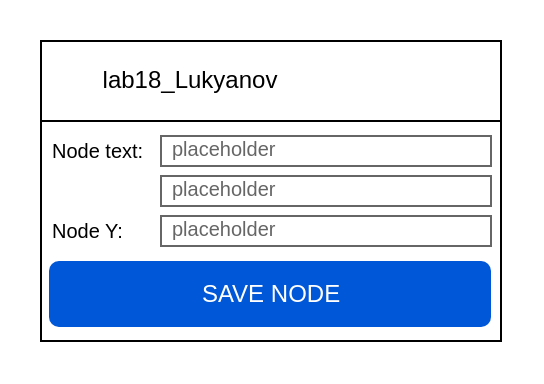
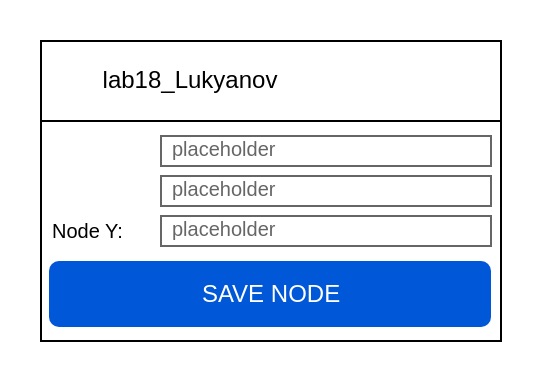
(99, 151) -> none
